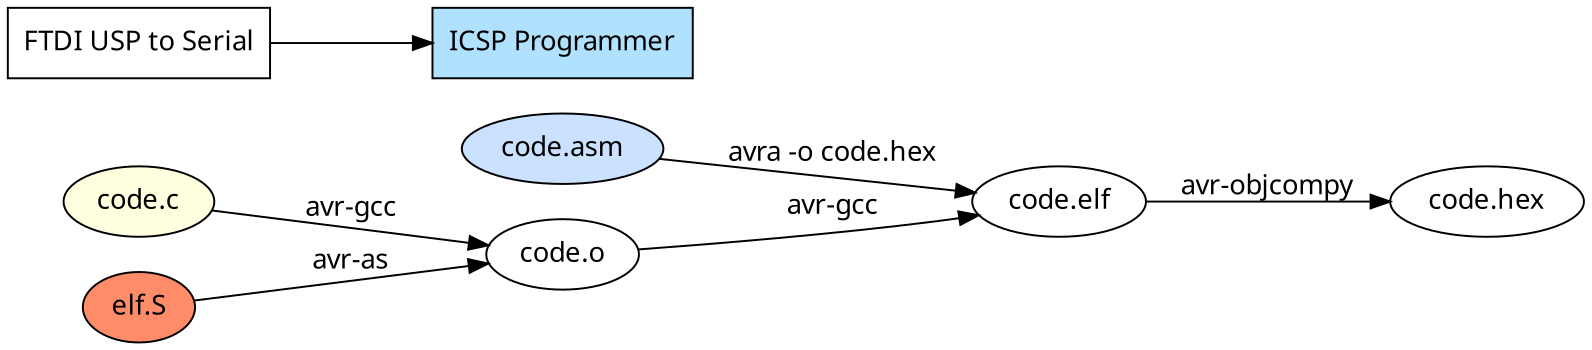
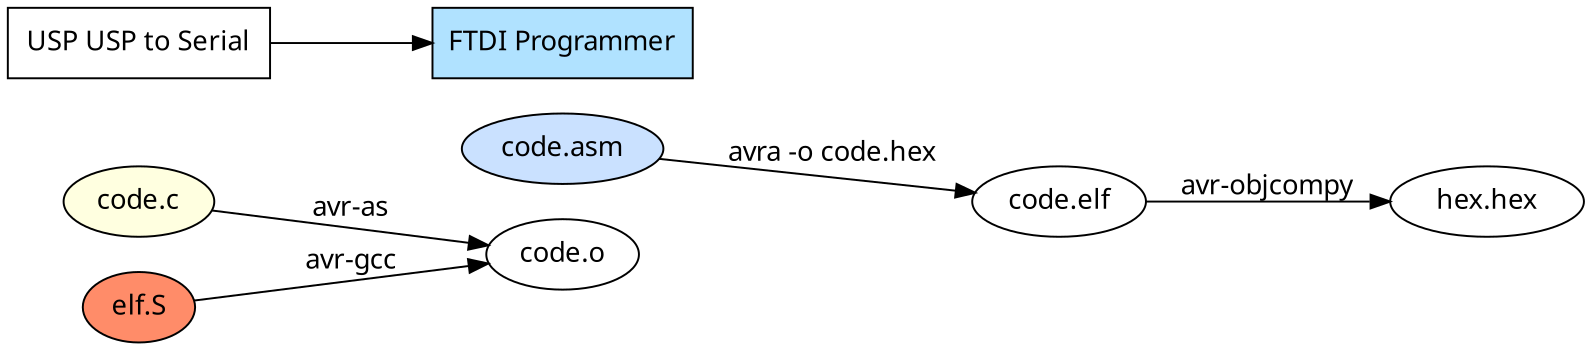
(139, 43) -> (139, 43)
(563, 43) -> (563, 43)
(1487, 202) -> (1487, 202)
(351, 208) -> (351, 208)
(799, 236) -> none
(351, 261) -> (351, 261)
